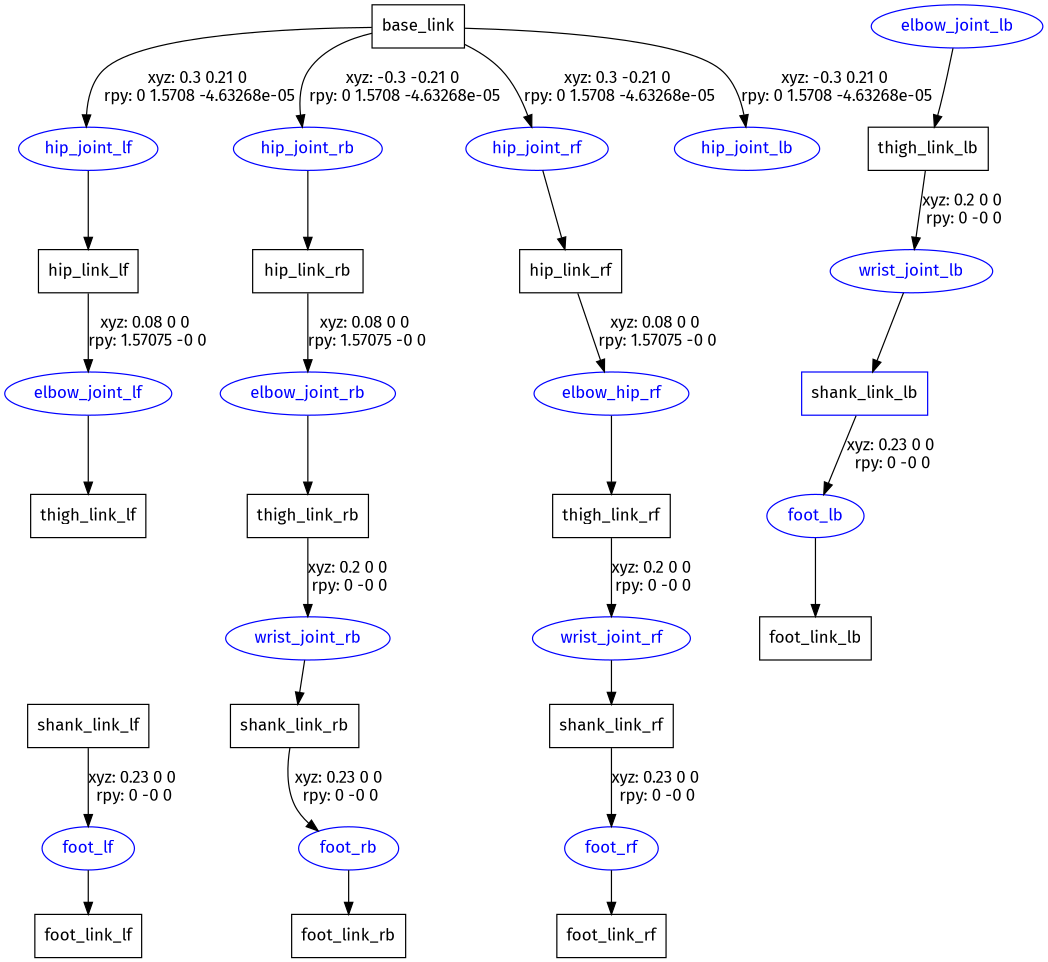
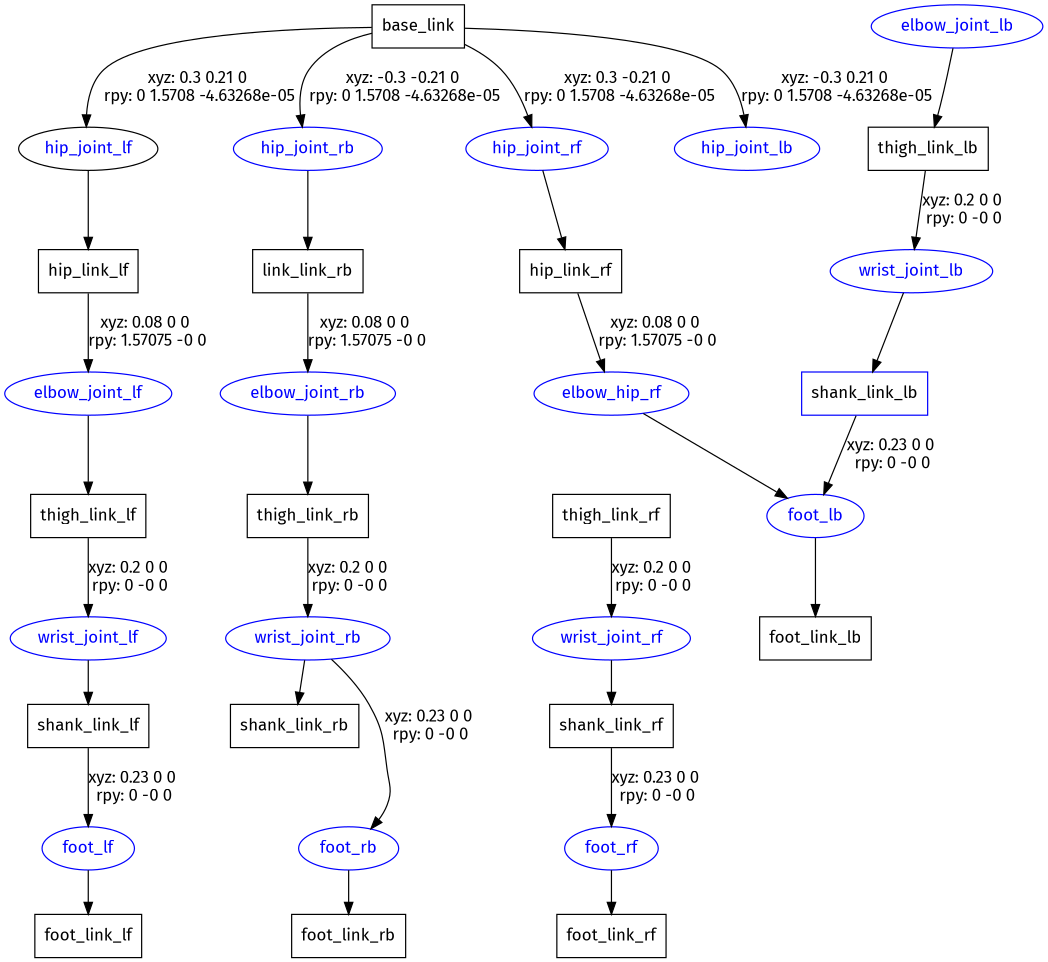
(88, 149) -> (88, 149)
(308, 271) -> (308, 271)
(611, 449) -> (710, 453)
none -> (88, 638)
(289, 788) -> (381, 733)
